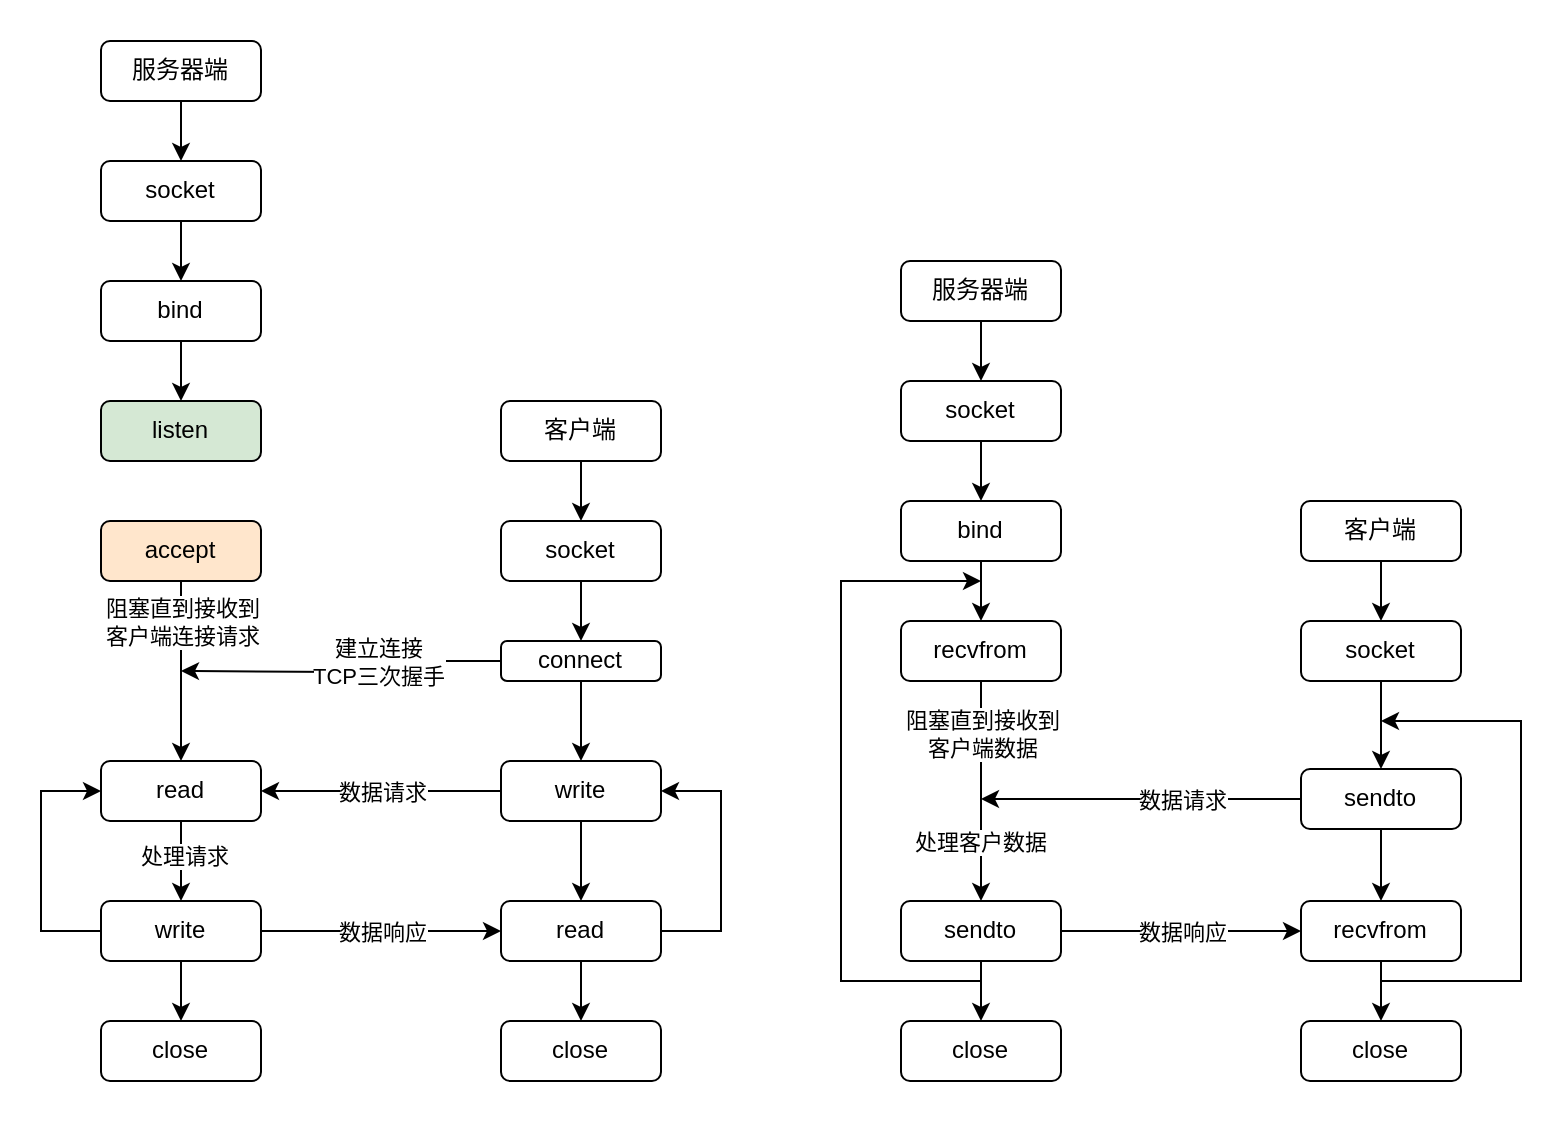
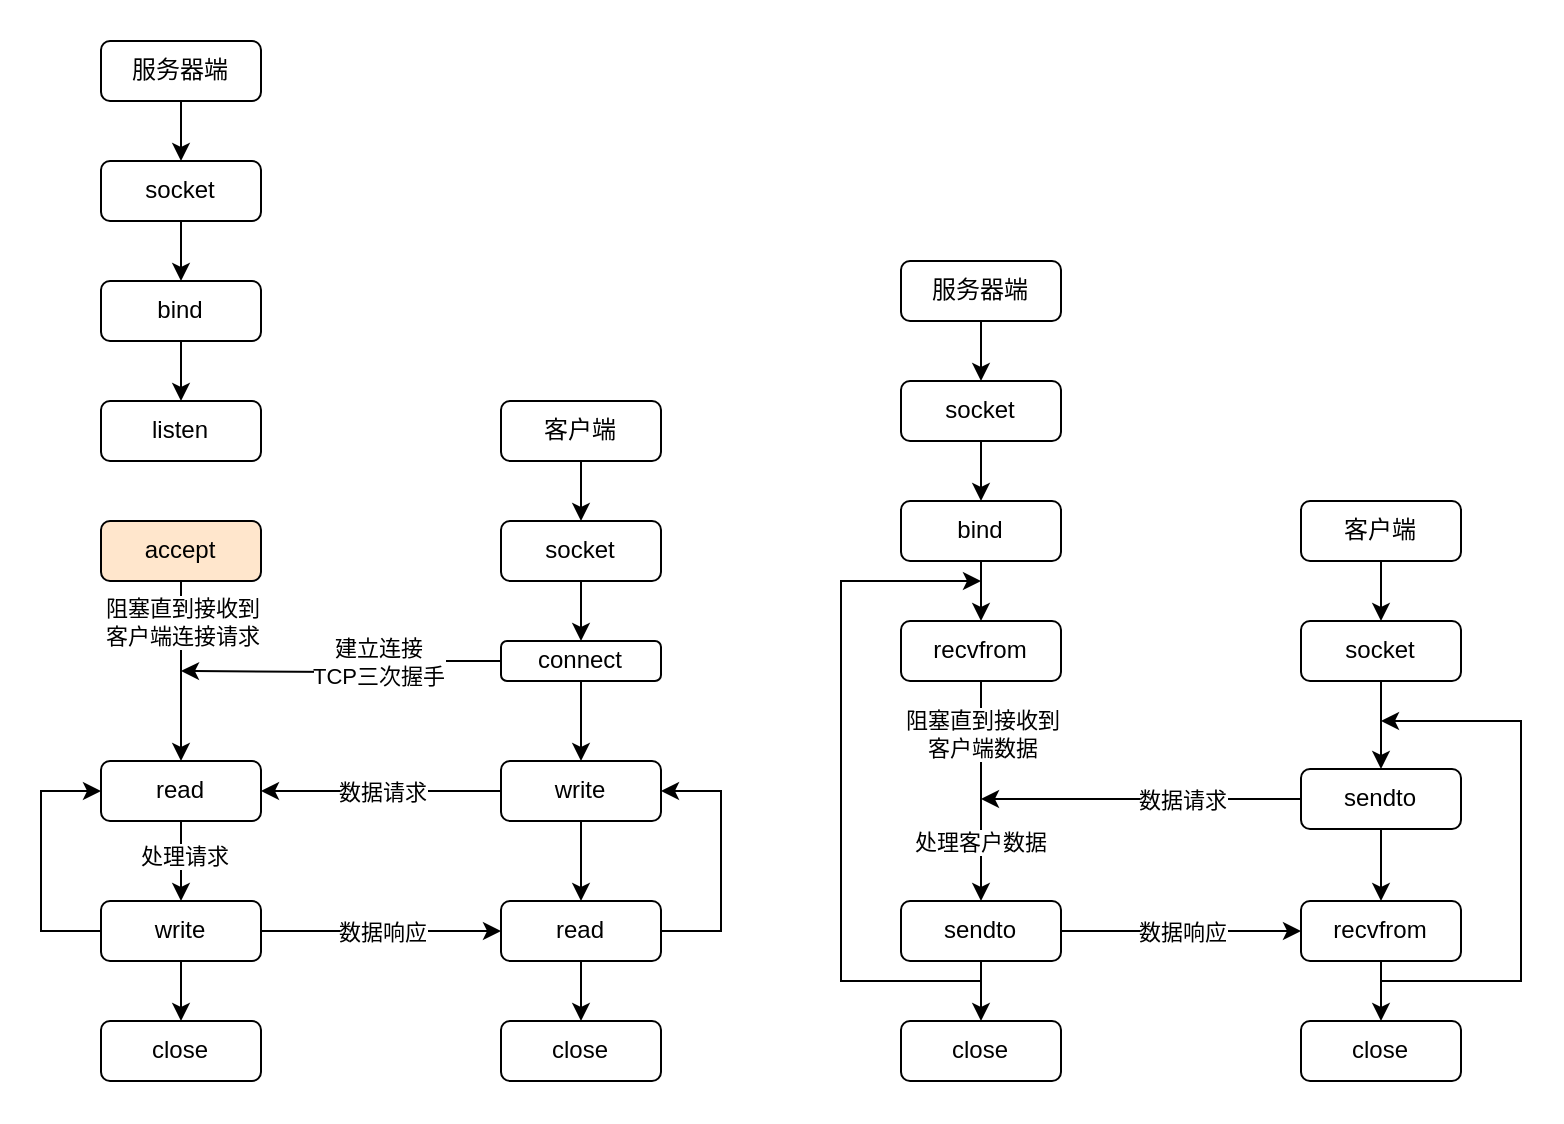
(181, 431) -> (181, 431)
